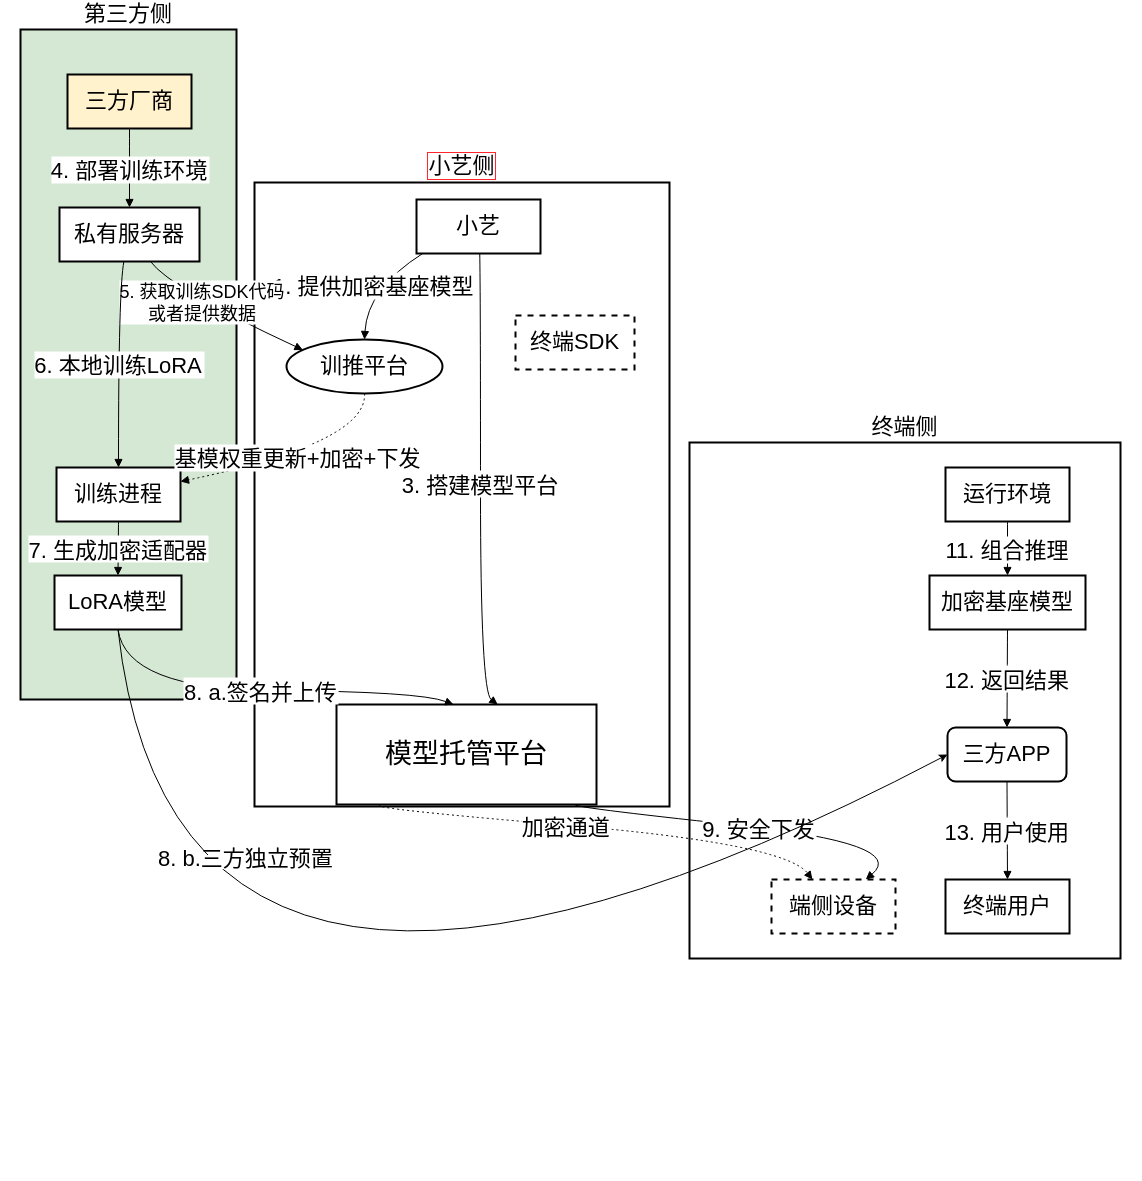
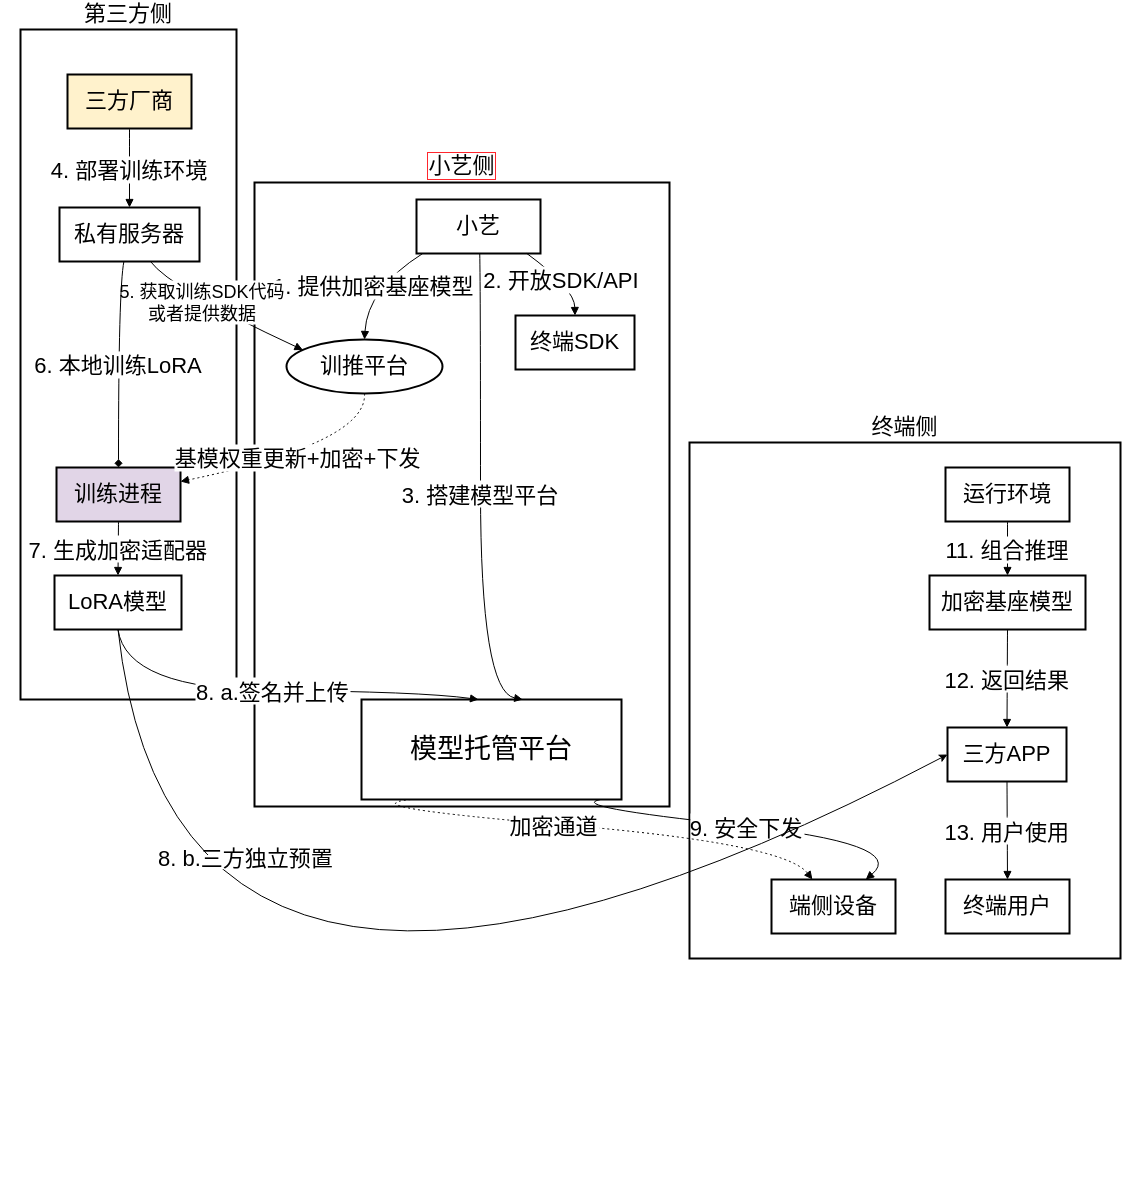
none -> (554, 276)
(575, 343) -> (575, 343)
(129, 365) -> (129, 365)
(119, 458) -> (119, 458)
(119, 495) -> (119, 495)
(467, 755) -> (492, 750)
(1007, 755) -> (1007, 755)
(834, 907) -> (834, 907)
